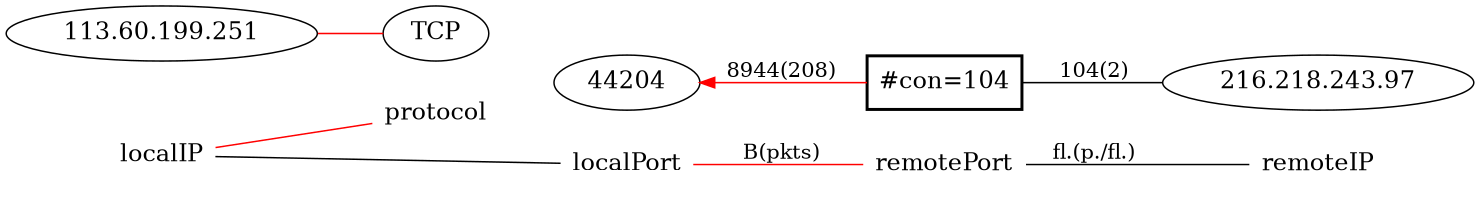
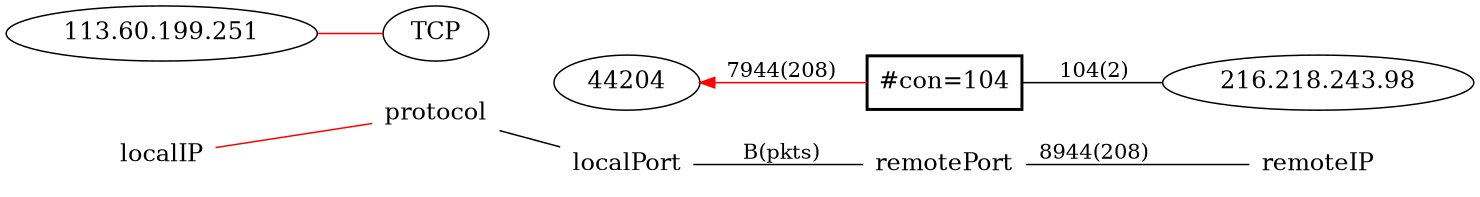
(781, 71) -> (781, 71)
(1318, 83) -> (1318, 83)
(1094, 153) -> (1094, 153)
(388, 160) -> (530, 139)
(778, 165) -> (778, 165)
